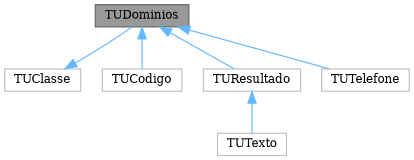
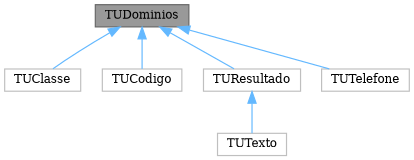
(104, 46) -> (81, 50)
